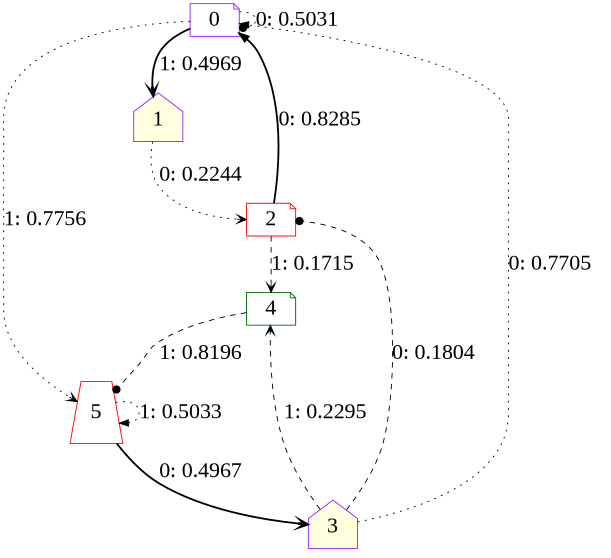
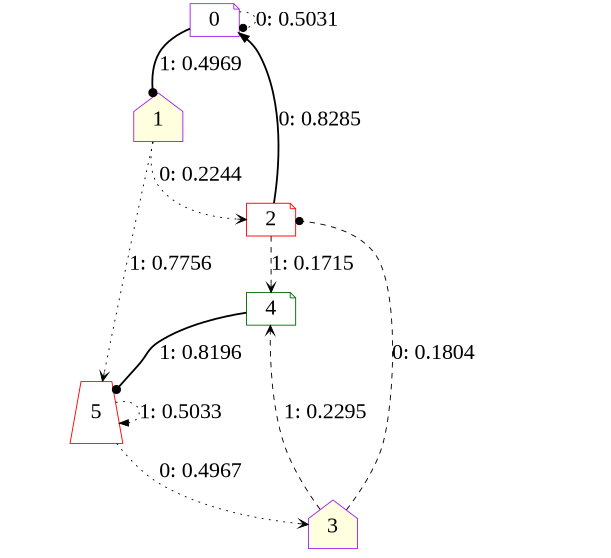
(160, 52) -> (160, 52)
(4, 156) -> (128, 257)
(509, 223) -> none
(173, 334) -> (173, 334)
(199, 502) -> (199, 502)
